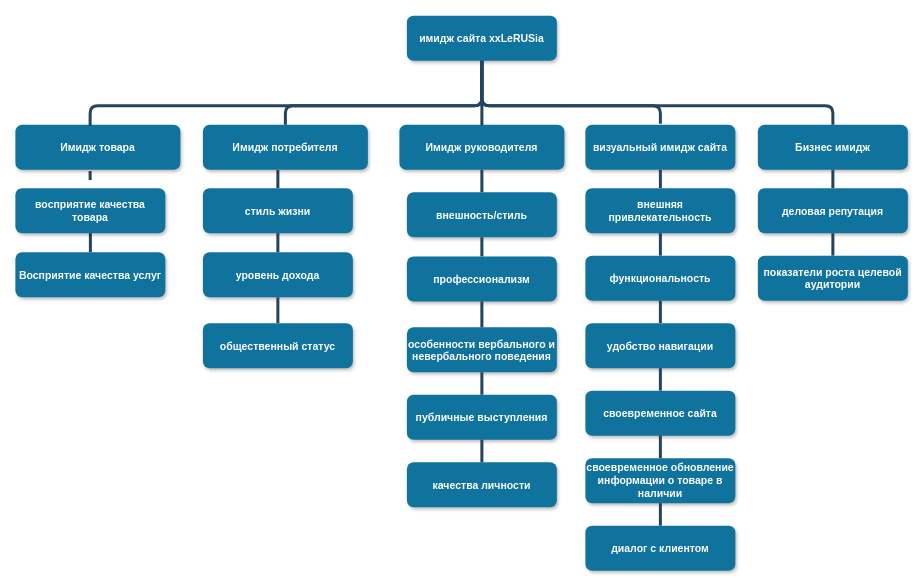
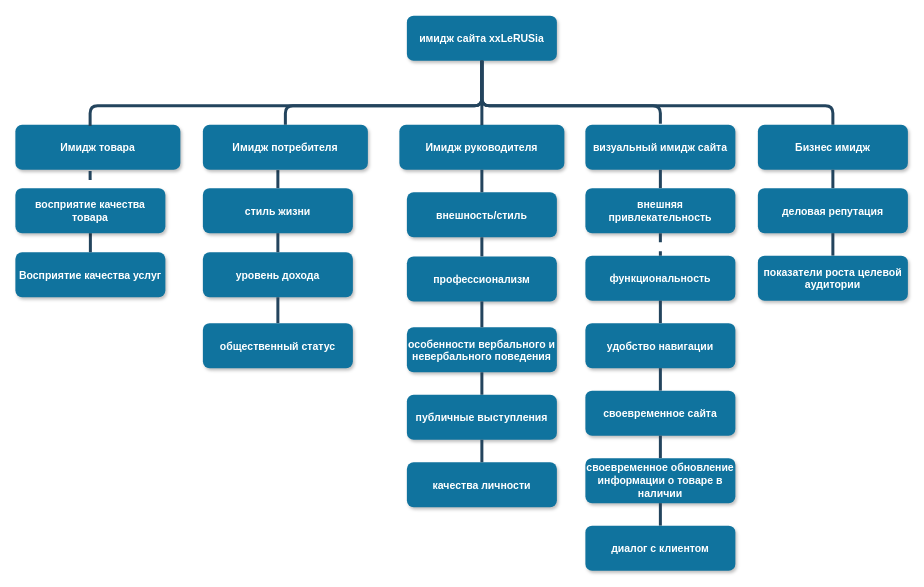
(660, 246) -> (660, 246)
